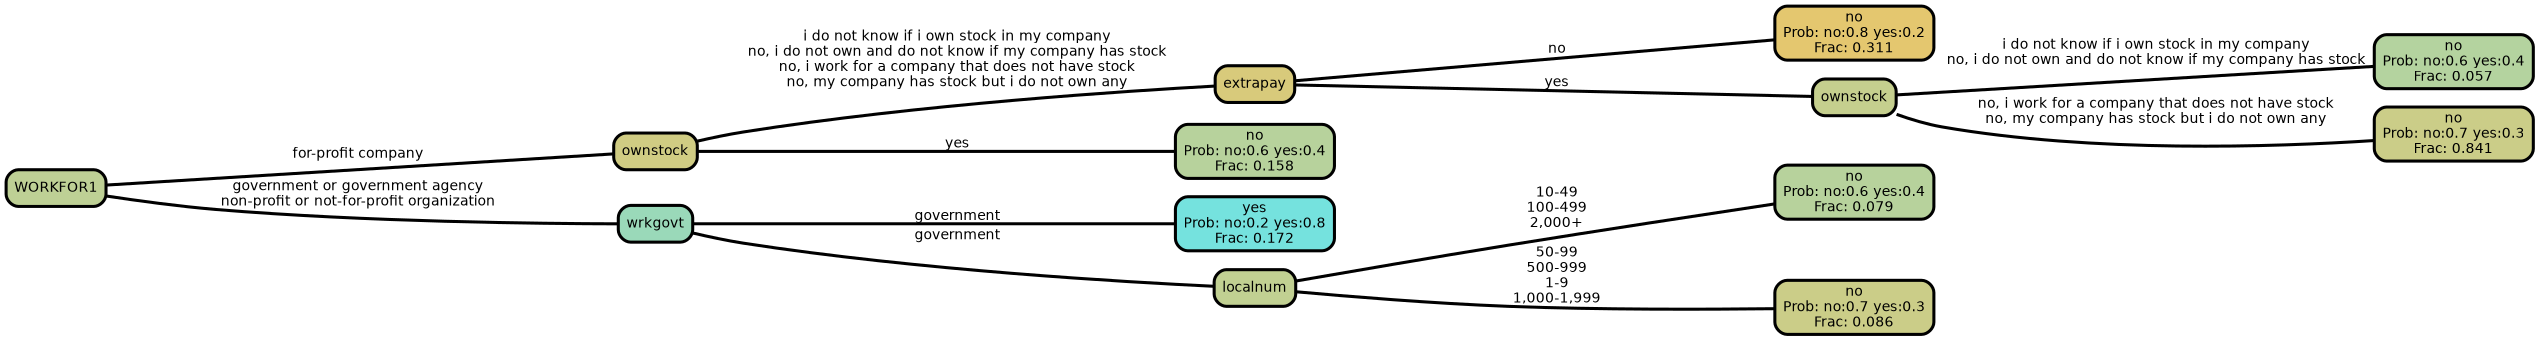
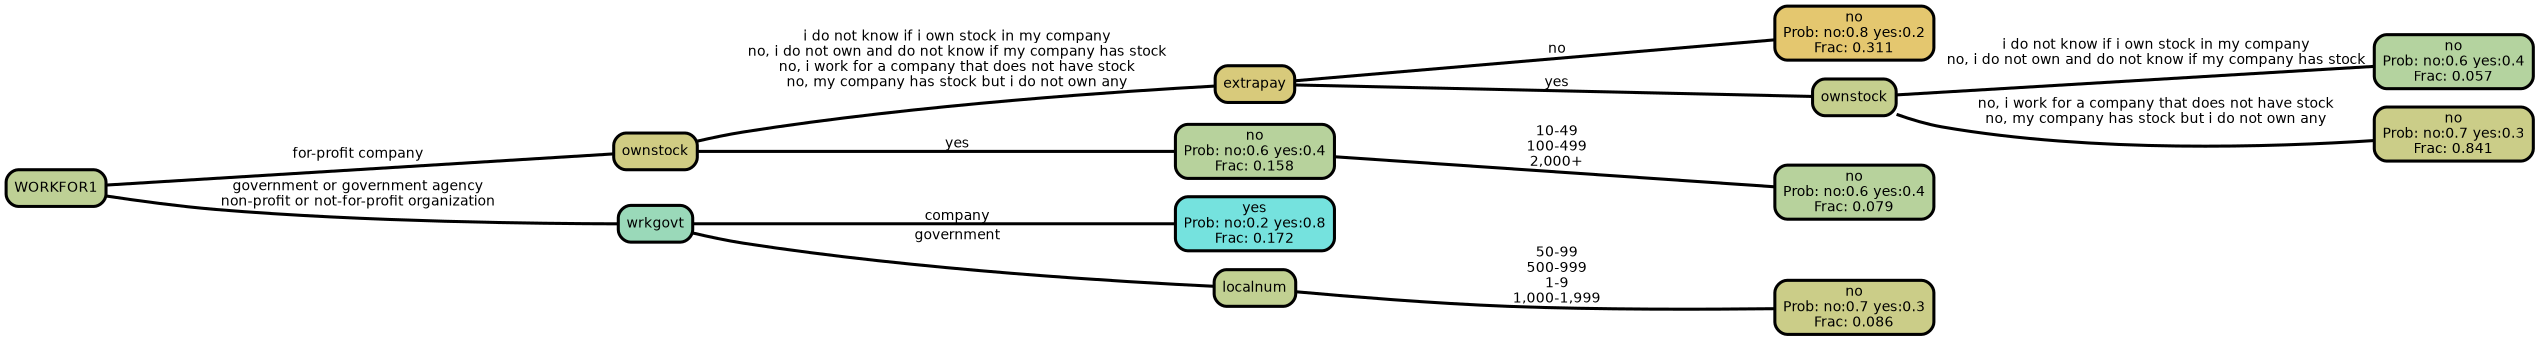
(955, 216) -> (955, 216)
(1535, 241) -> (1555, 172)
